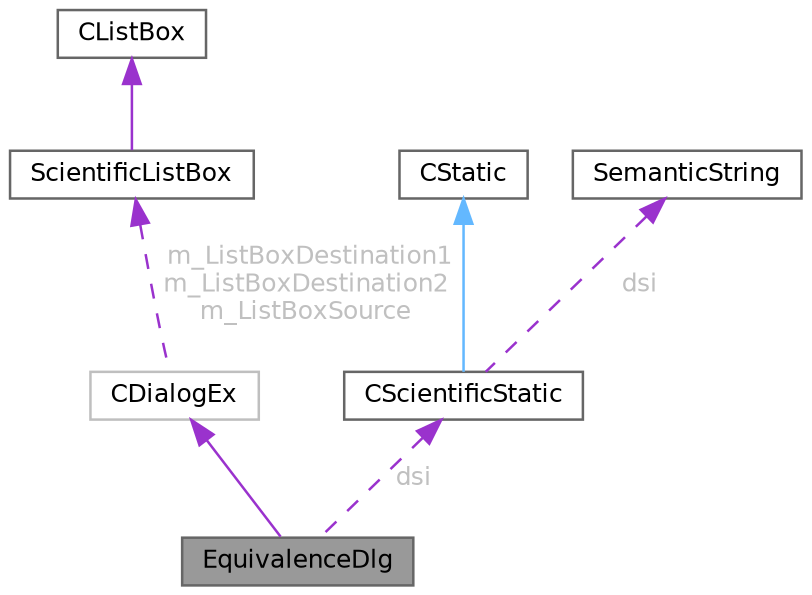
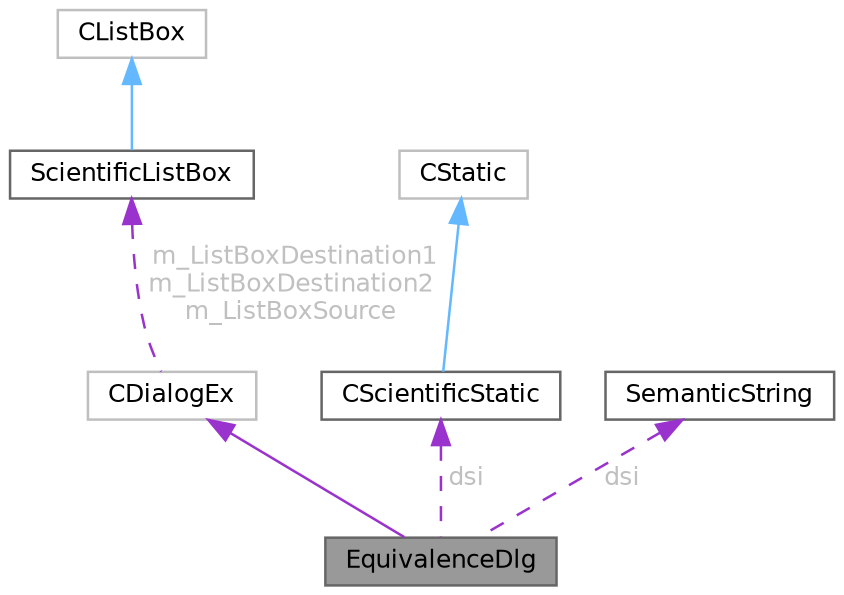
(132, 34) -> (132, 34)
(132, 117) -> (132, 117)
(464, 175) -> (464, 175)
(566, 294) -> (570, 485)
